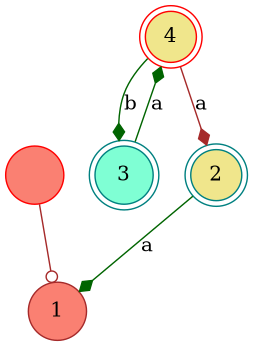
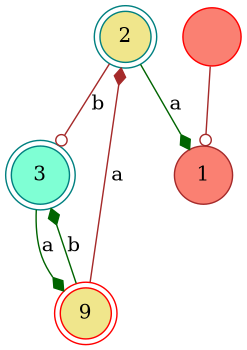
(171, 37) -> (86, 313)
none -> (87, 99)
